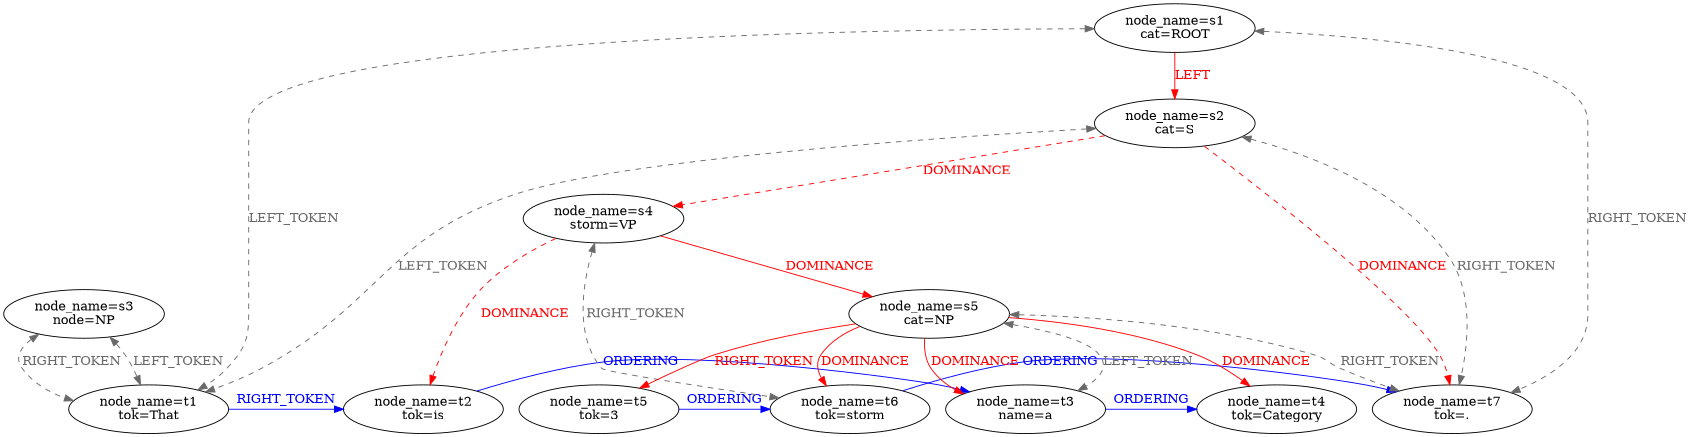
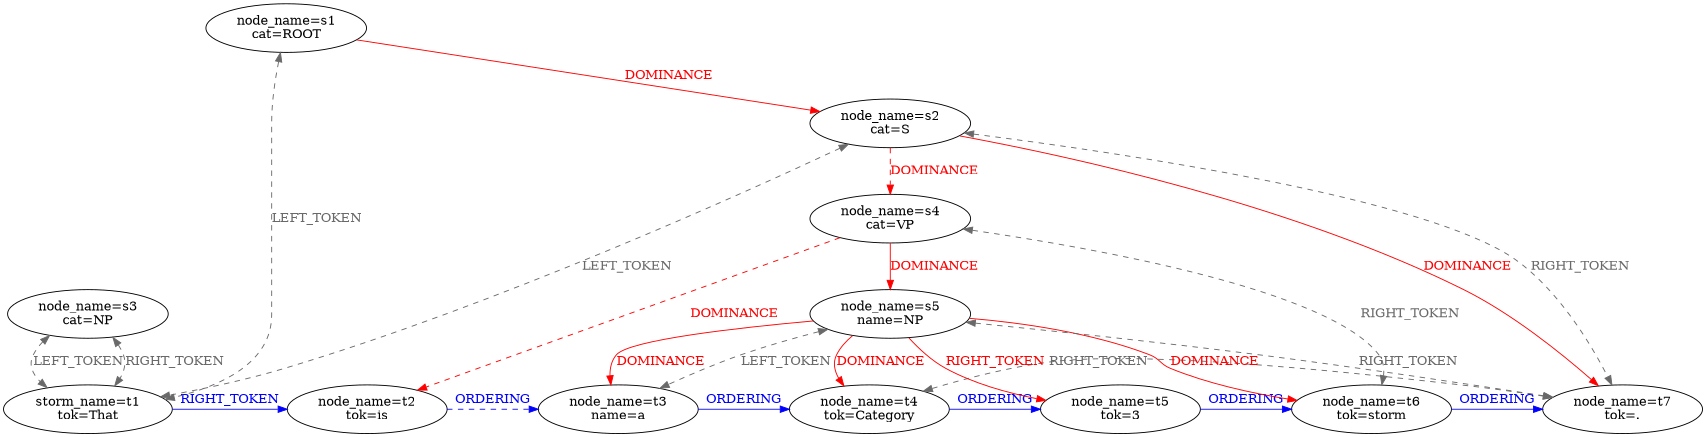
(1193, 76) -> (669, 76)
(1578, 99) -> (1237, 363)
(604, 219) -> (890, 219)
(1337, 251) -> (1291, 220)
(84, 314) -> (88, 314)
(929, 314) -> (890, 314)
(718, 361) -> (488, 409)
(149, 409) -> (88, 409)
none -> (990, 409)
